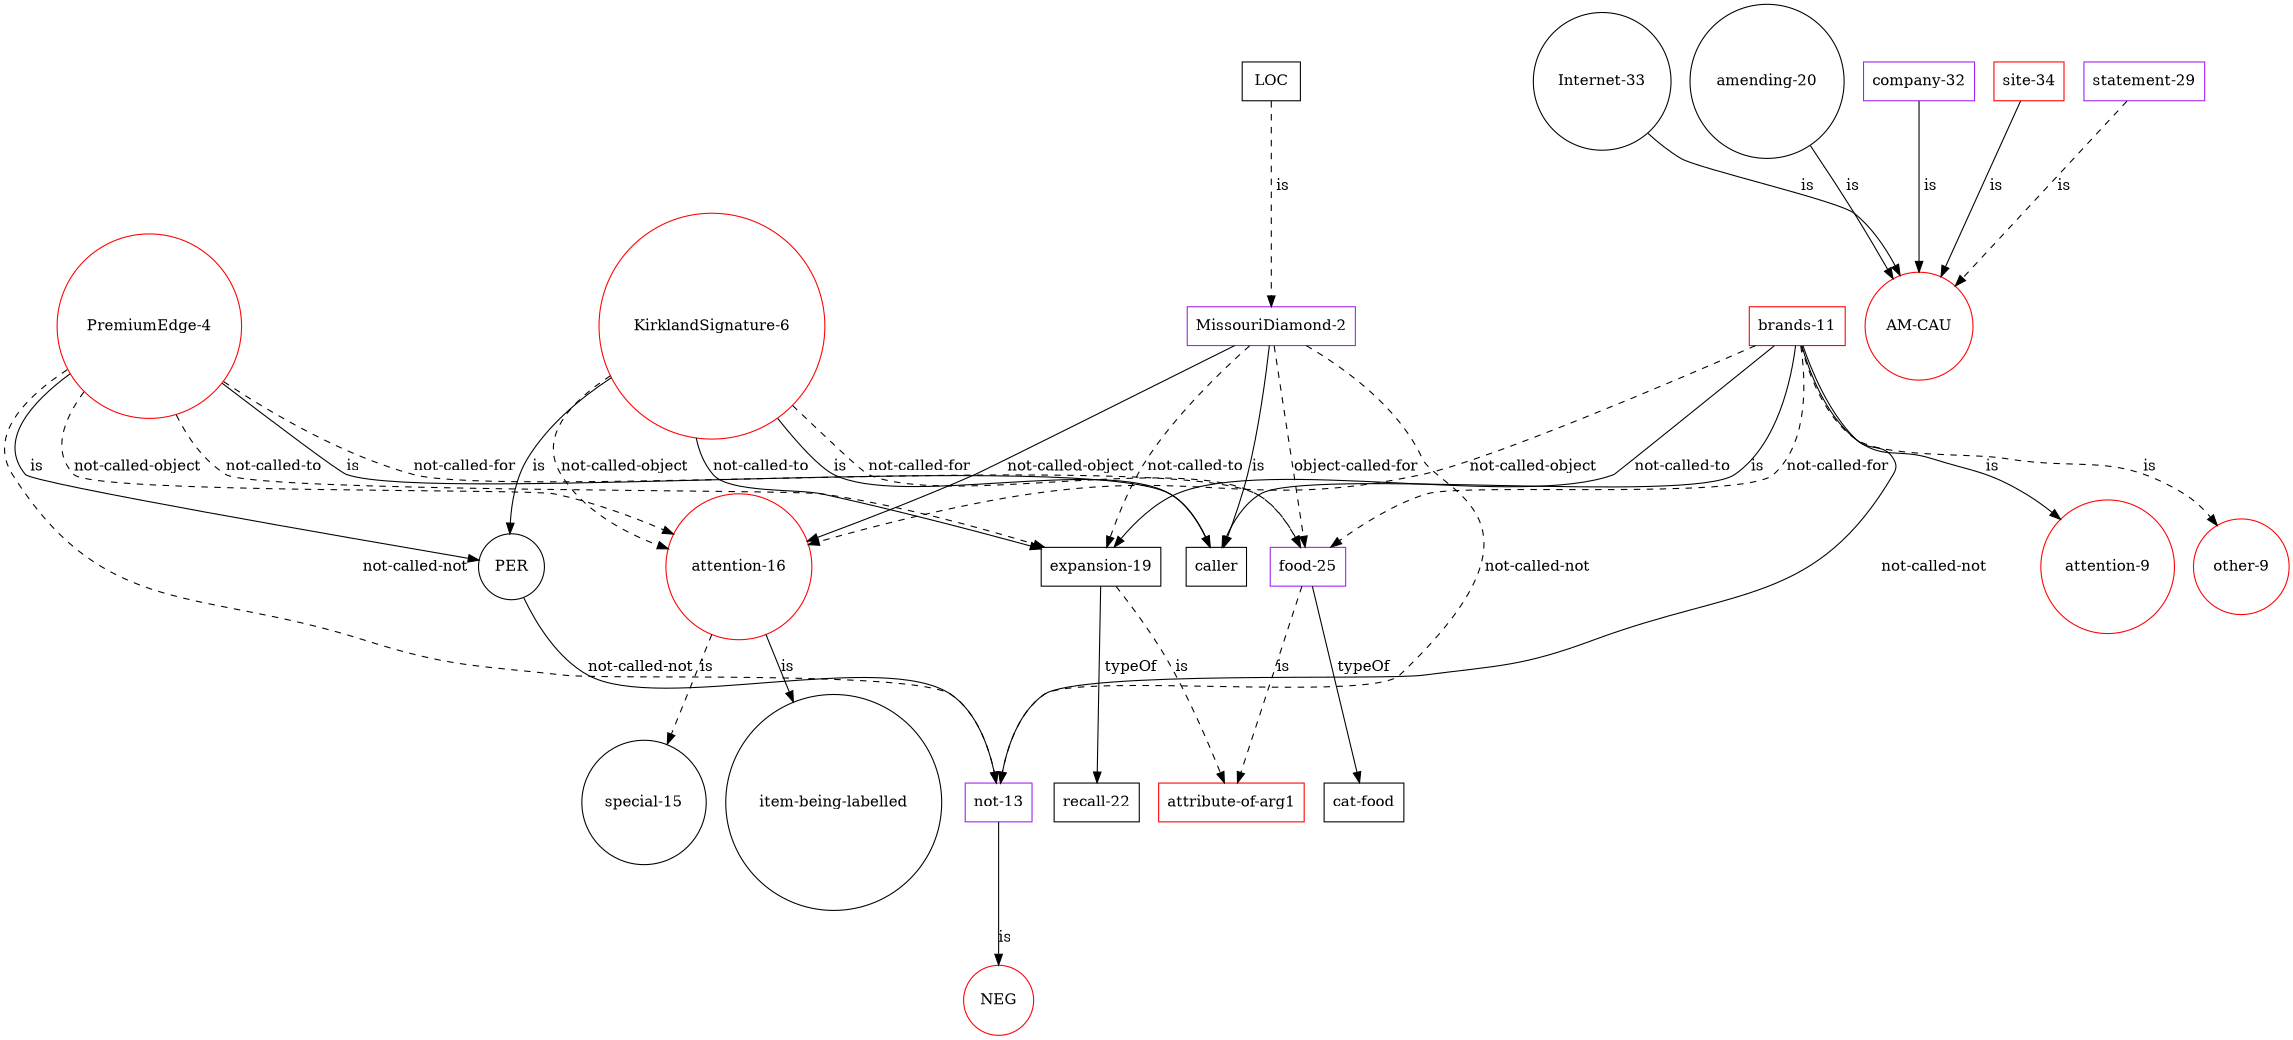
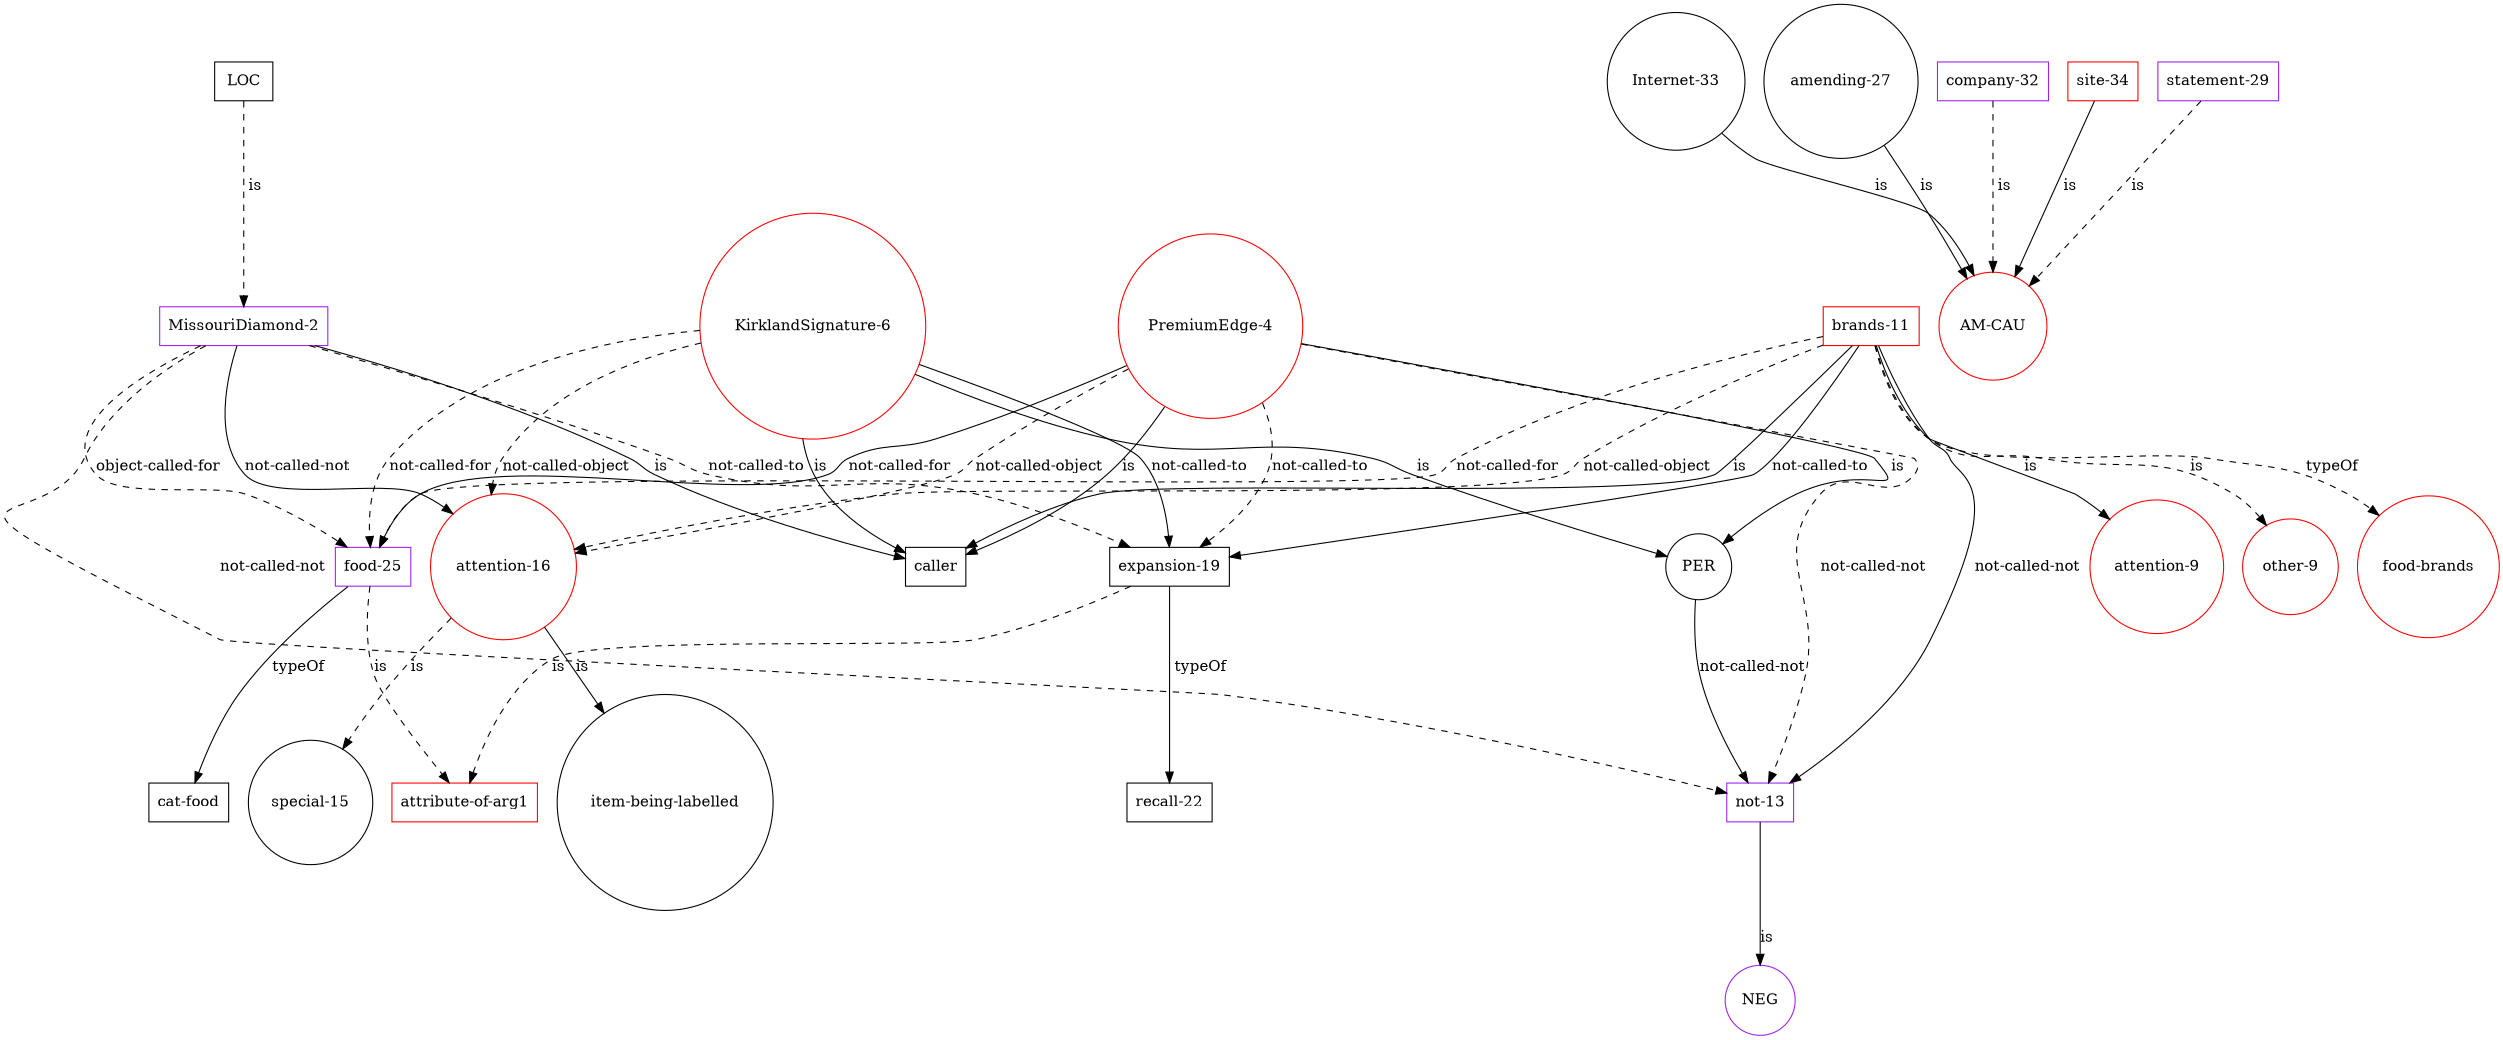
(1767, 81) -> (1841, 81)
(1919, 181) -> (1993, 181)
(1071, 466) -> (298, 466)
(759, 479) -> (833, 472)
none -> (2428, 567)
(999, 1000) -> (1760, 1000)
